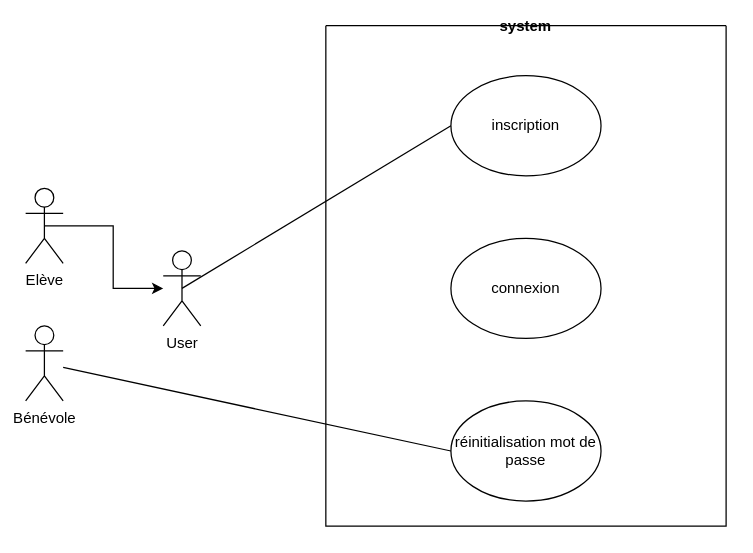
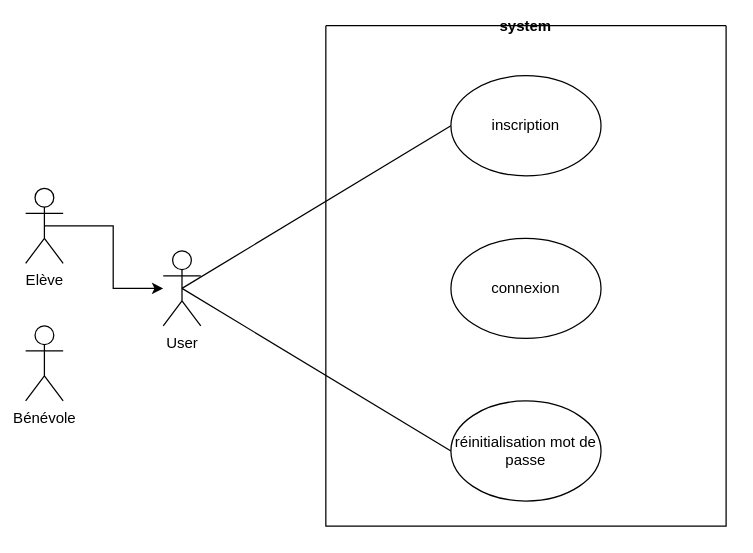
(257, 409) -> (318, 370)
